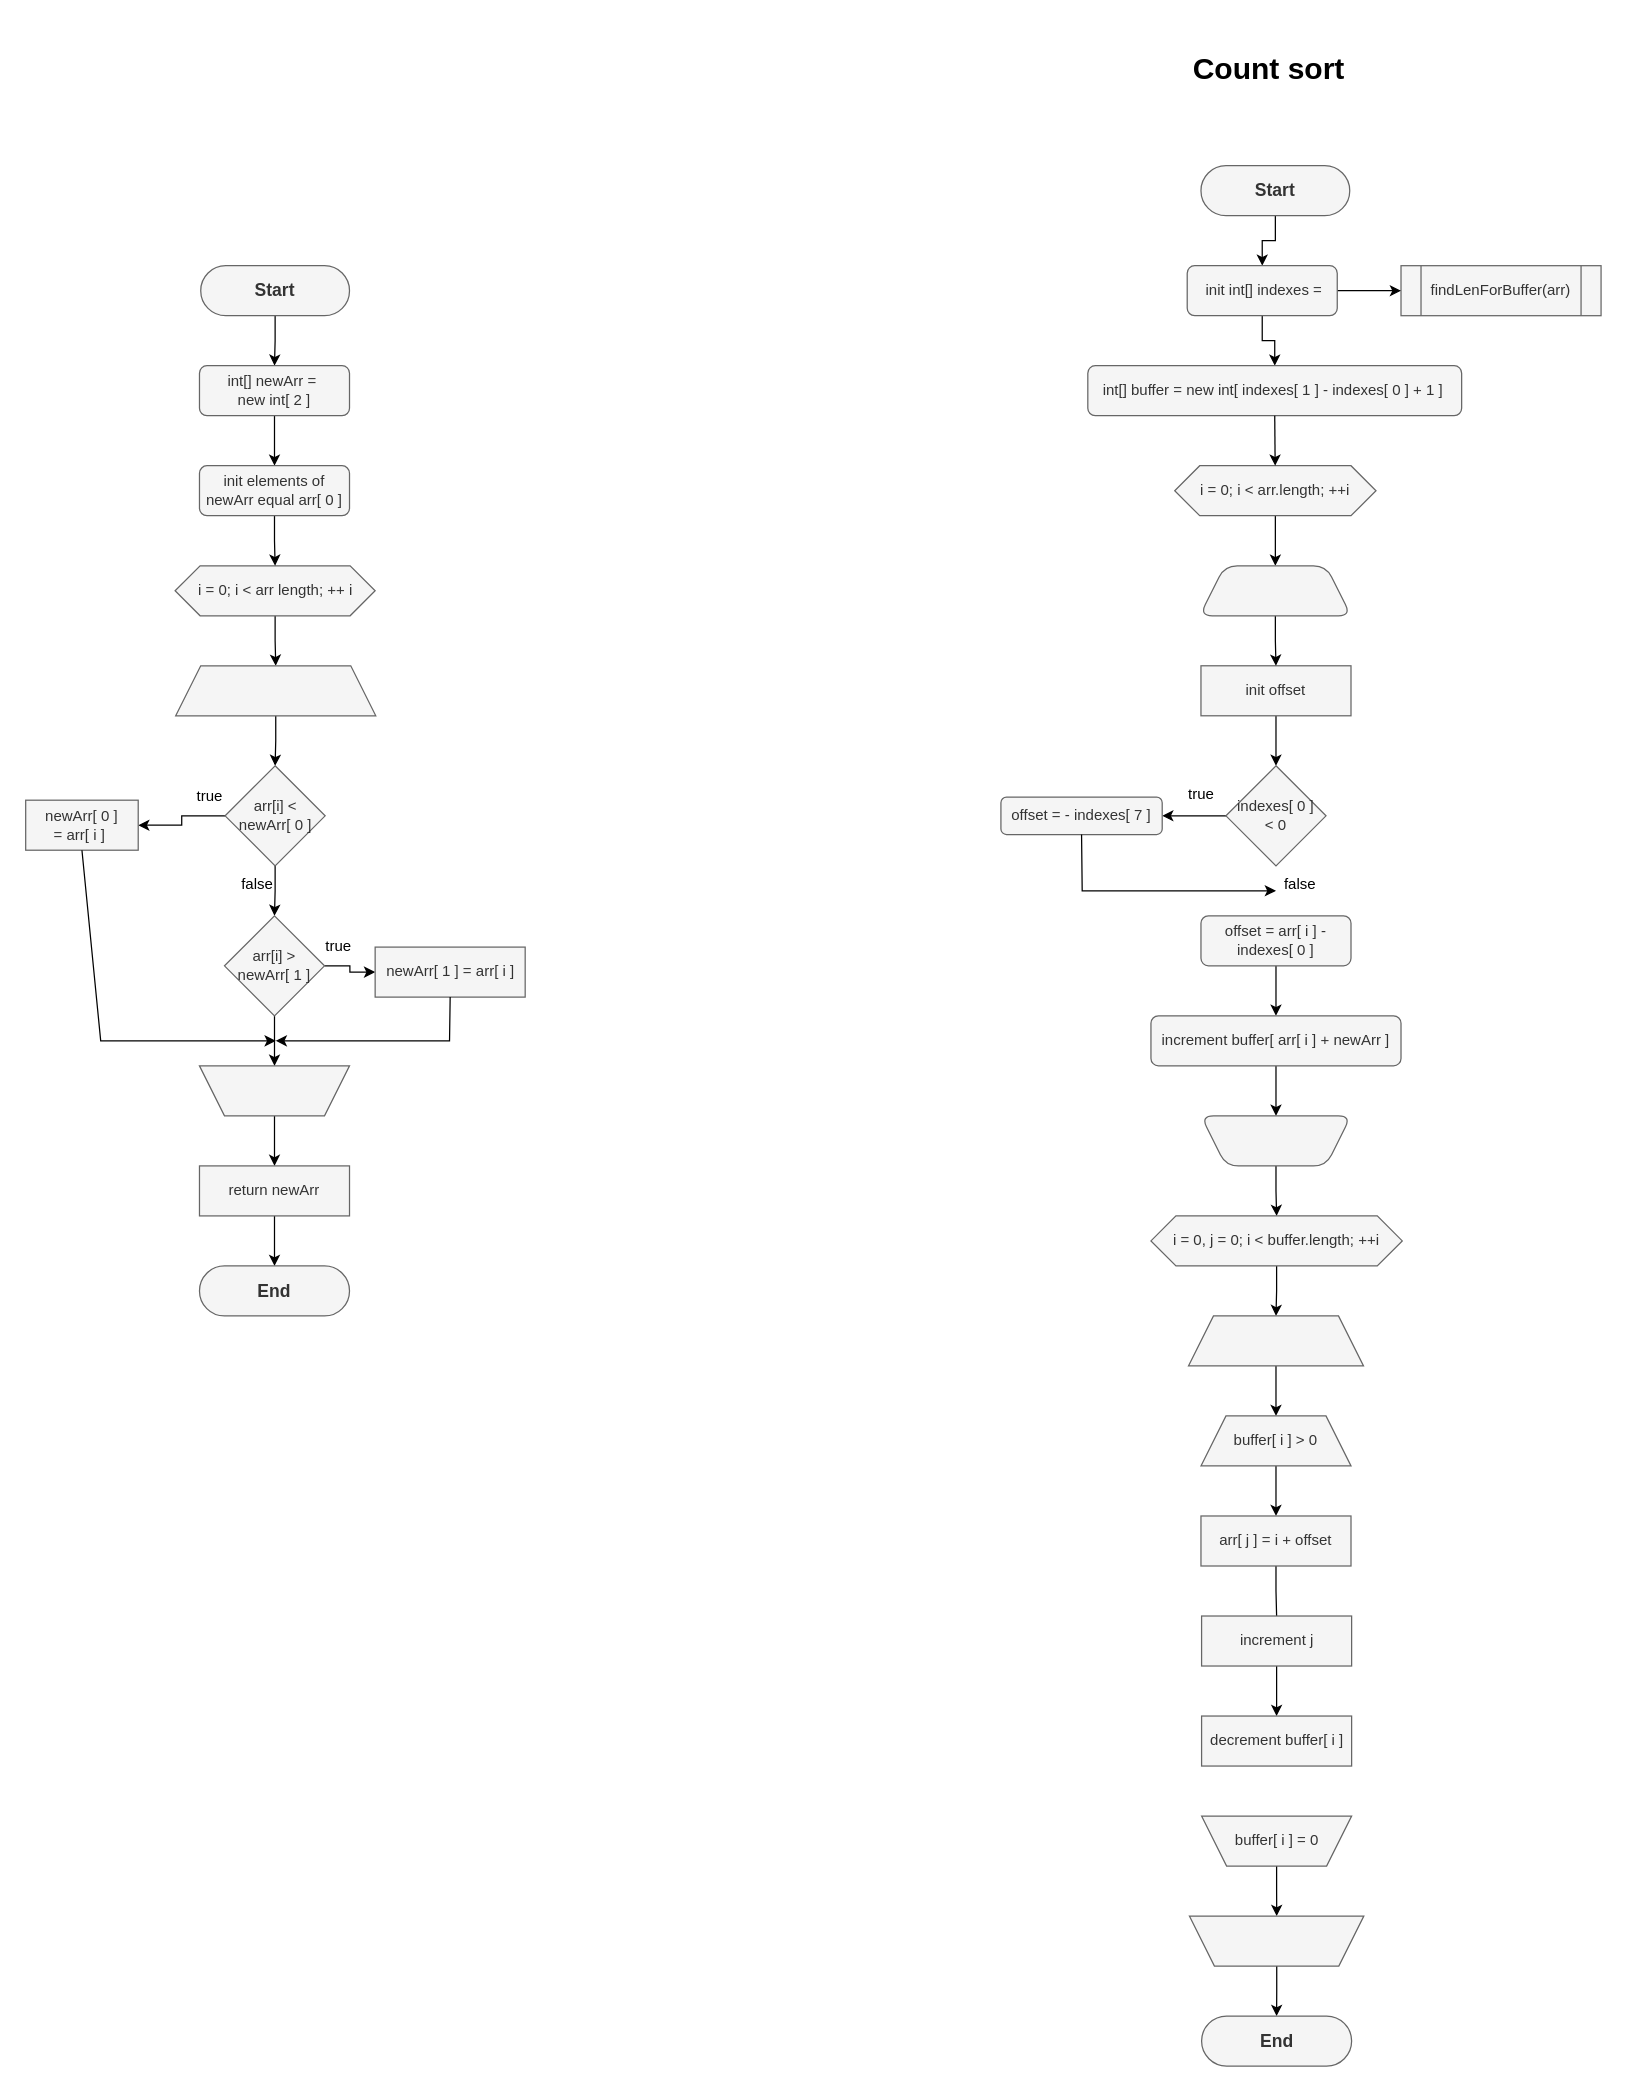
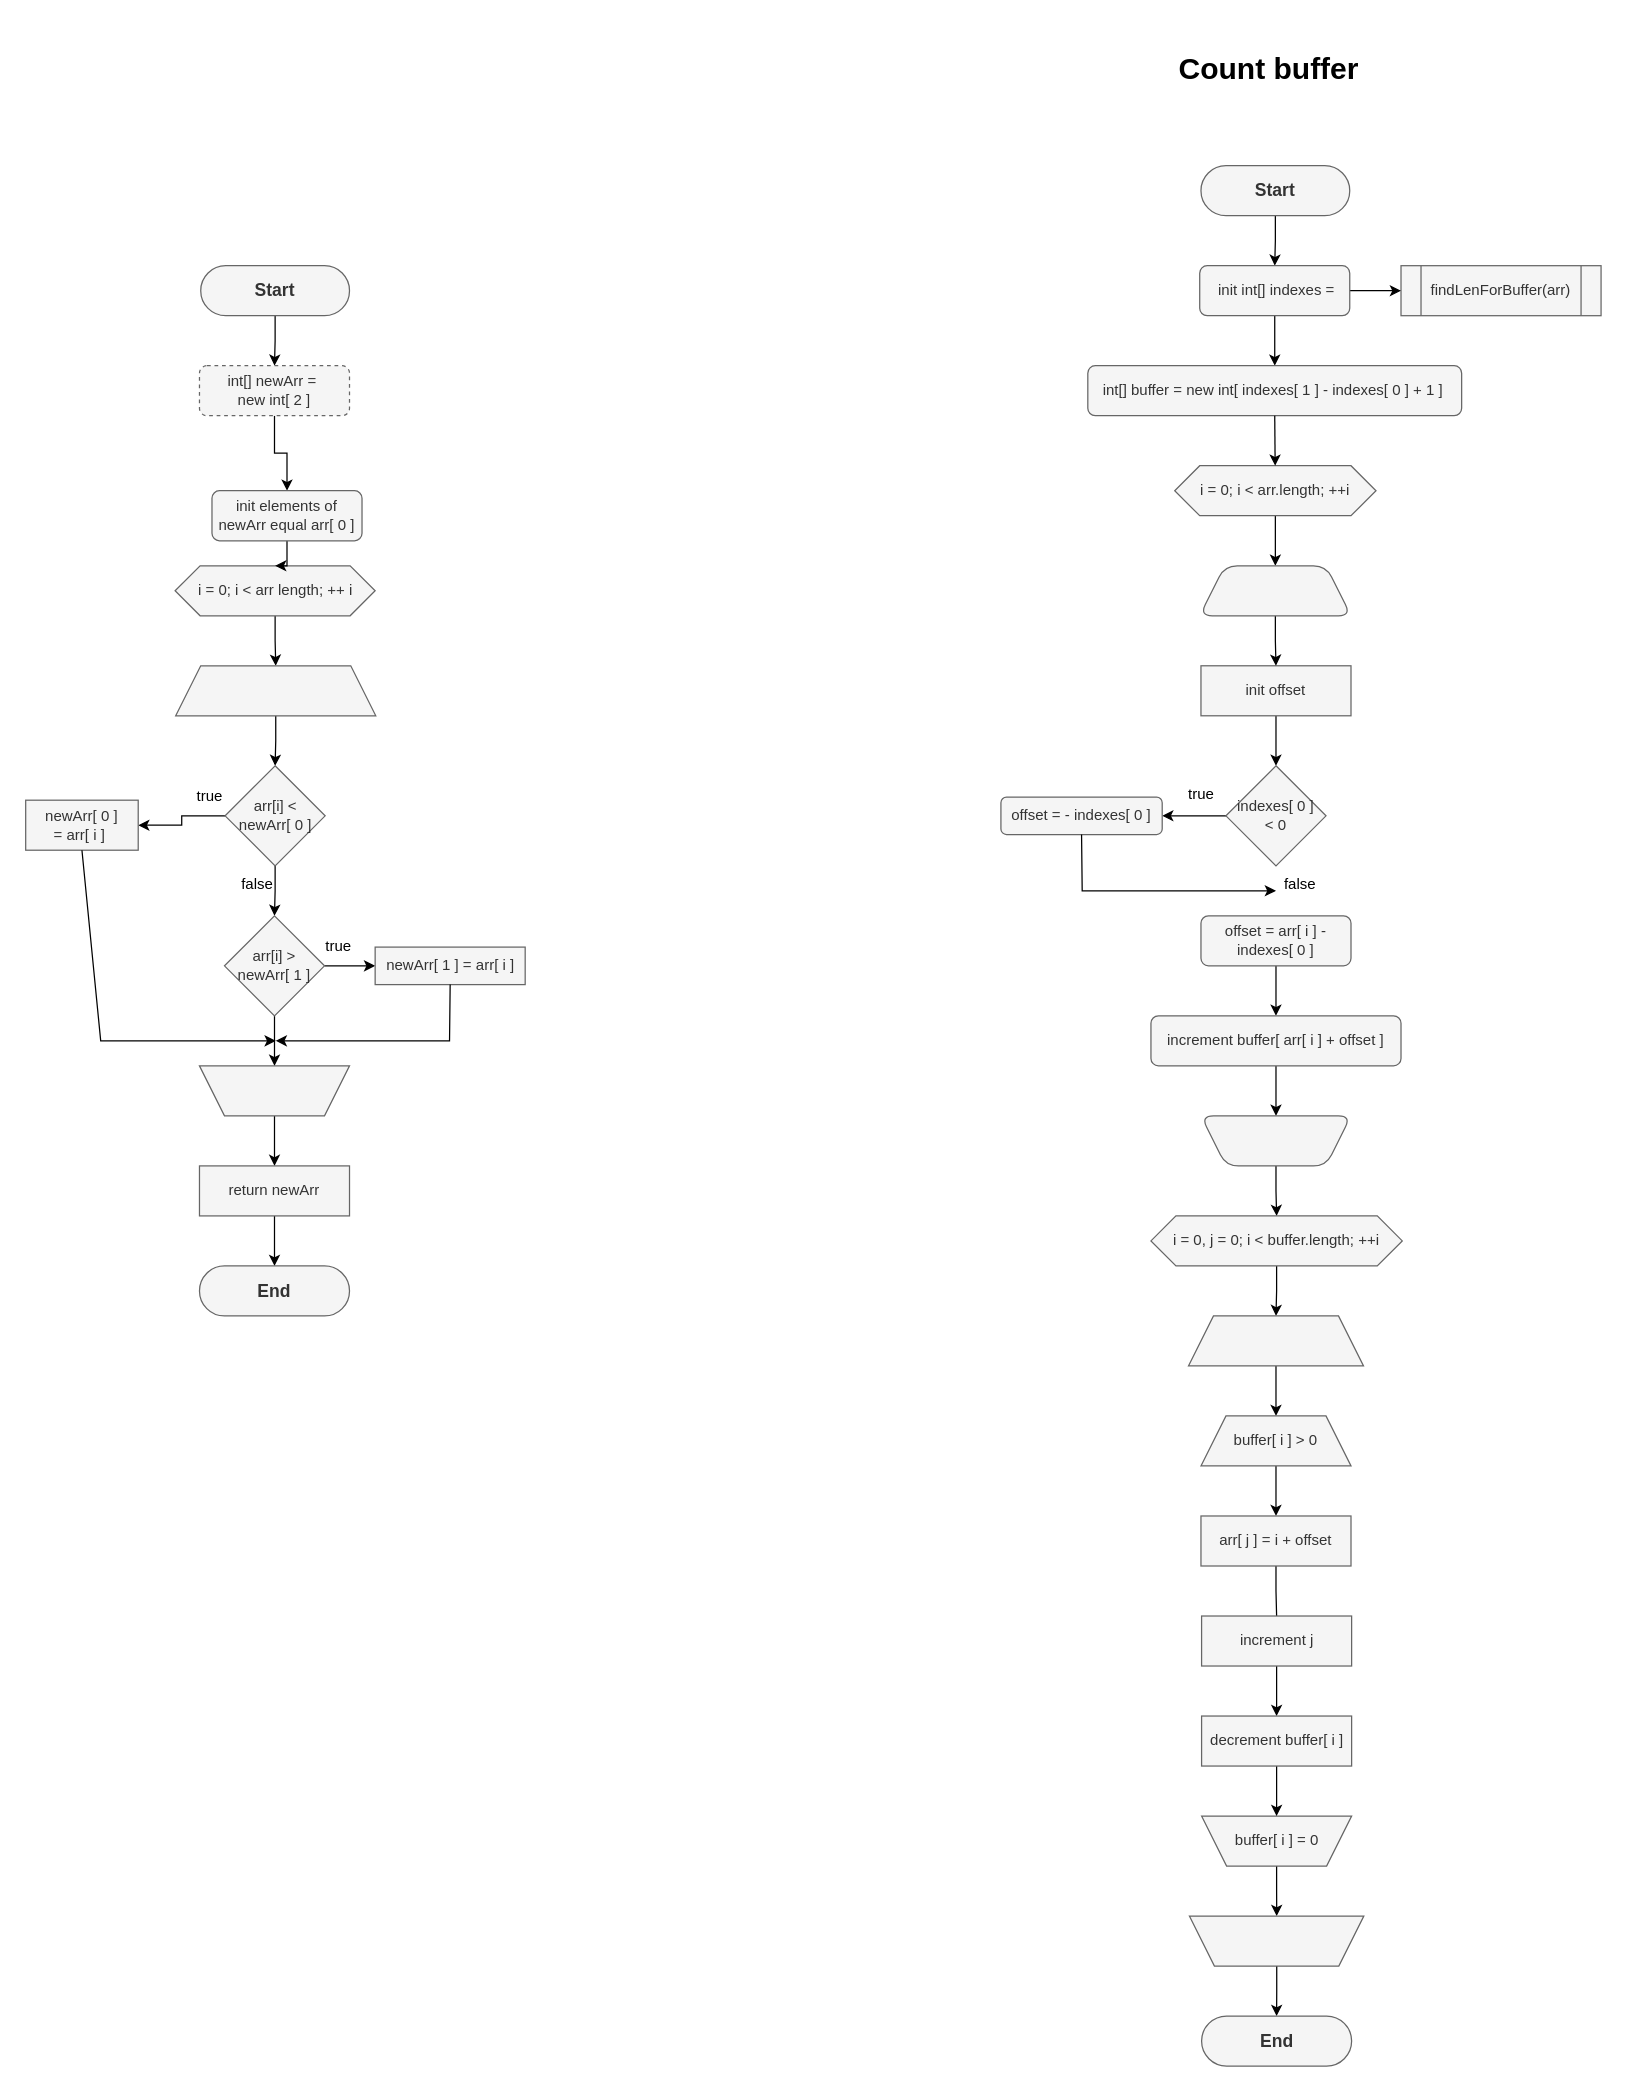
(1269, 69) -> (1269, 69)
(1262, 291) -> (1274, 291)
(274, 391) -> (274, 391)
(274, 491) -> (287, 516)
(1081, 816) -> (1081, 816)
(450, 972) -> (450, 966)
(1276, 1041) -> (1276, 1041)
none -> (1276, 1787)
